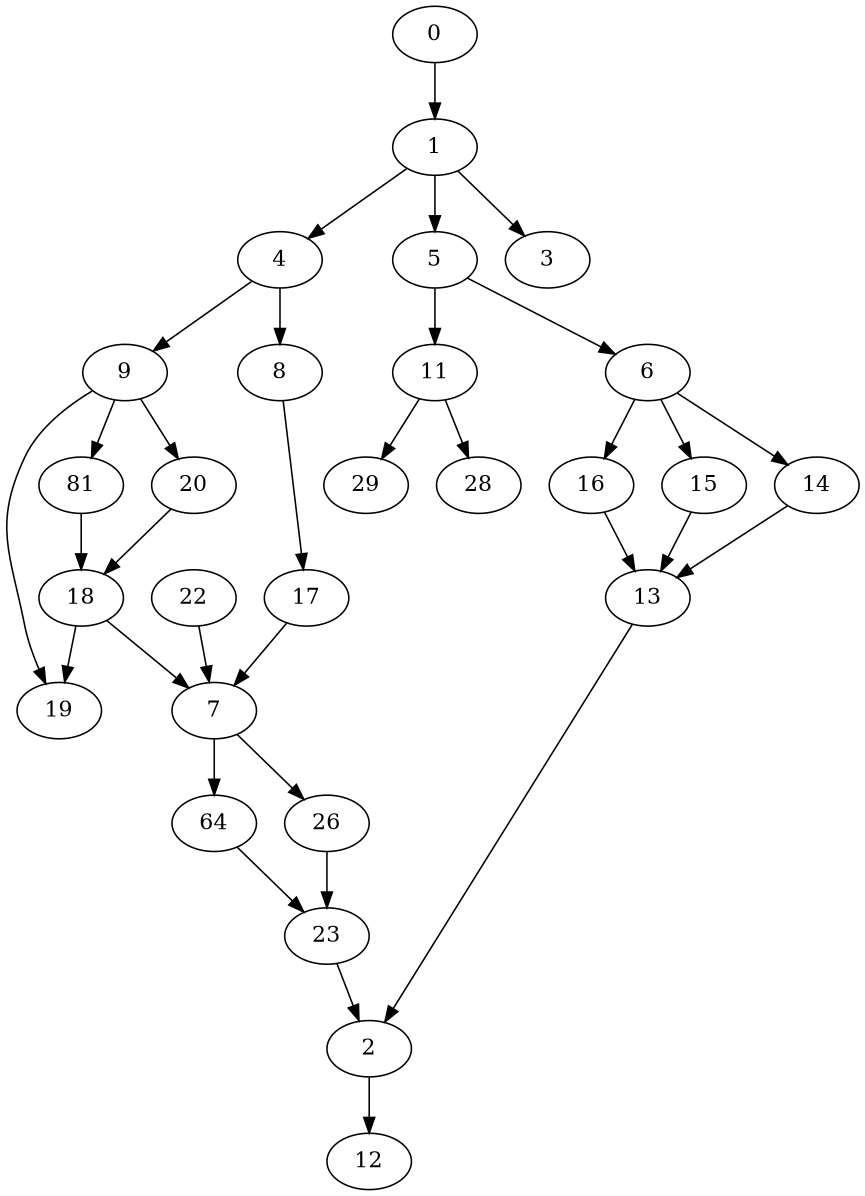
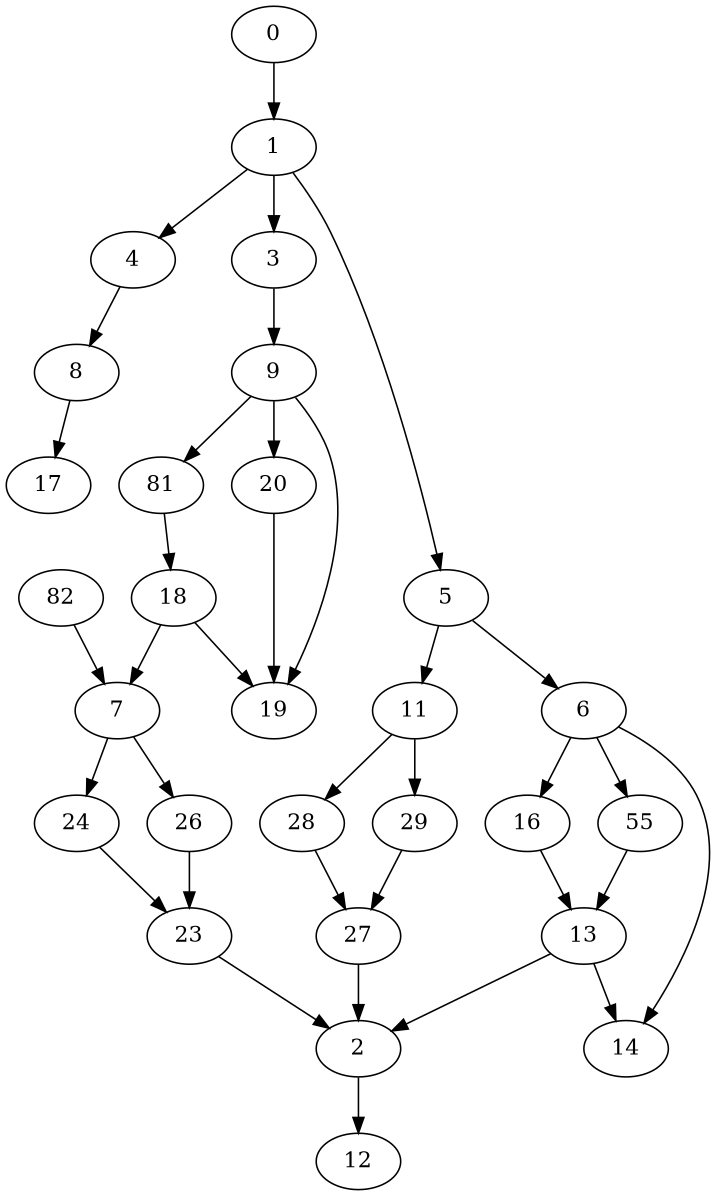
(209, 312) -> (274, 309)
(704, 485) -> (640, 823)
(143, 536) -> (274, 590)
(739, 537) -> (602, 985)
(194, 598) -> (61, 598)
(266, 648) -> none
(214, 823) -> (77, 823)
none -> (358, 936)
